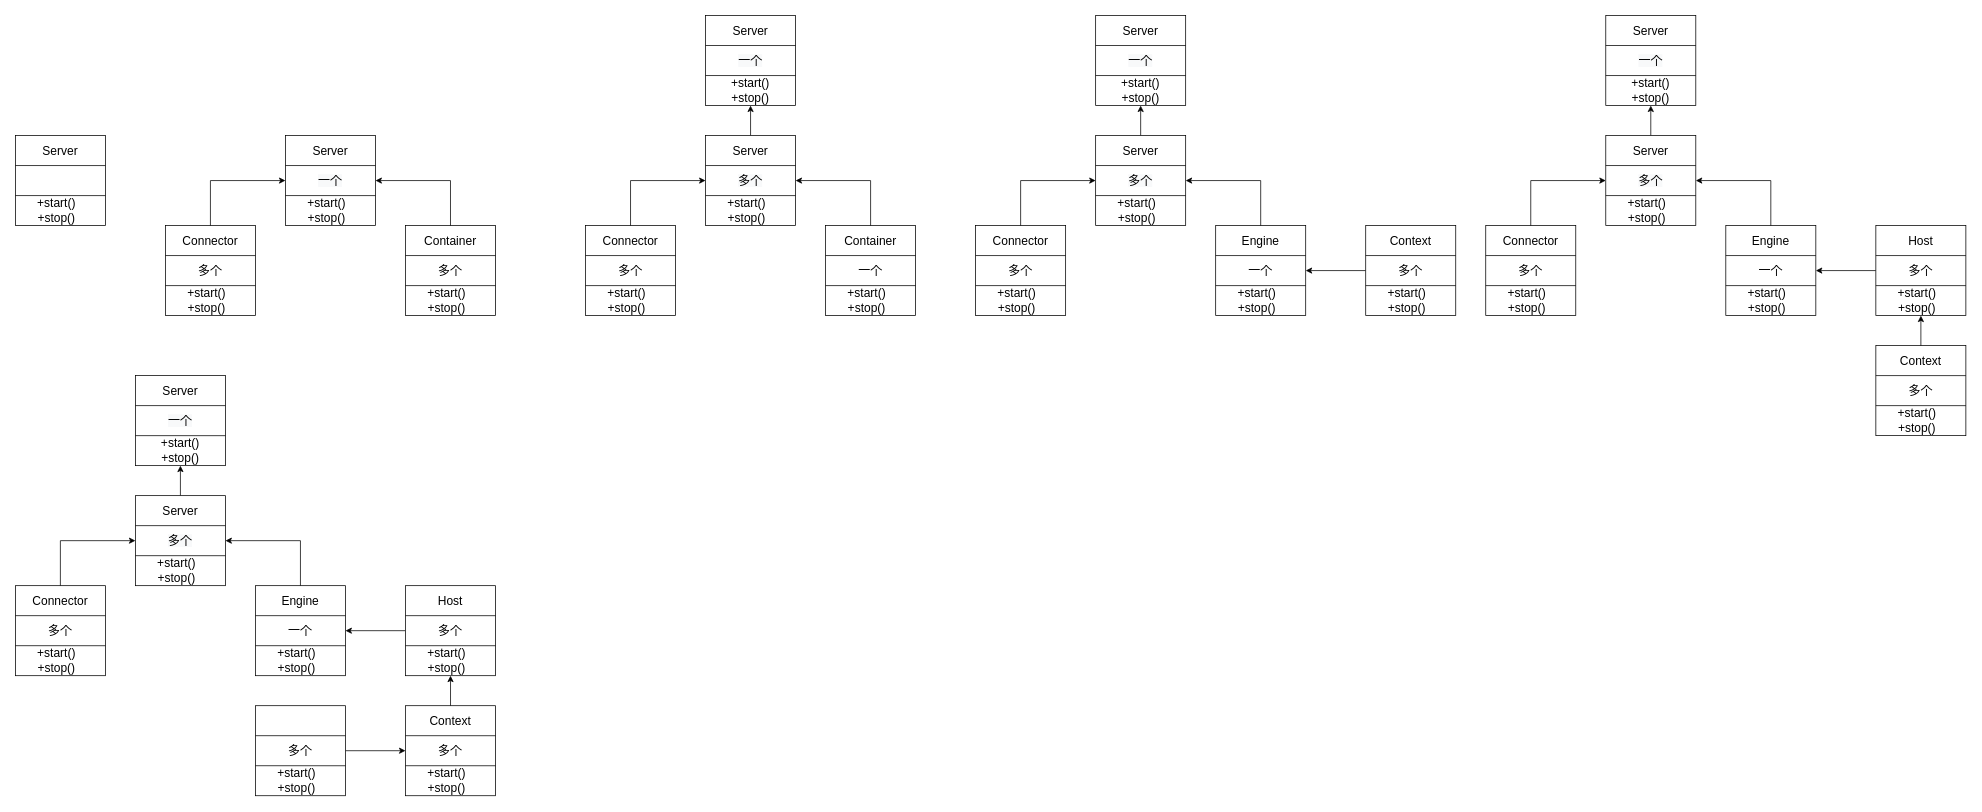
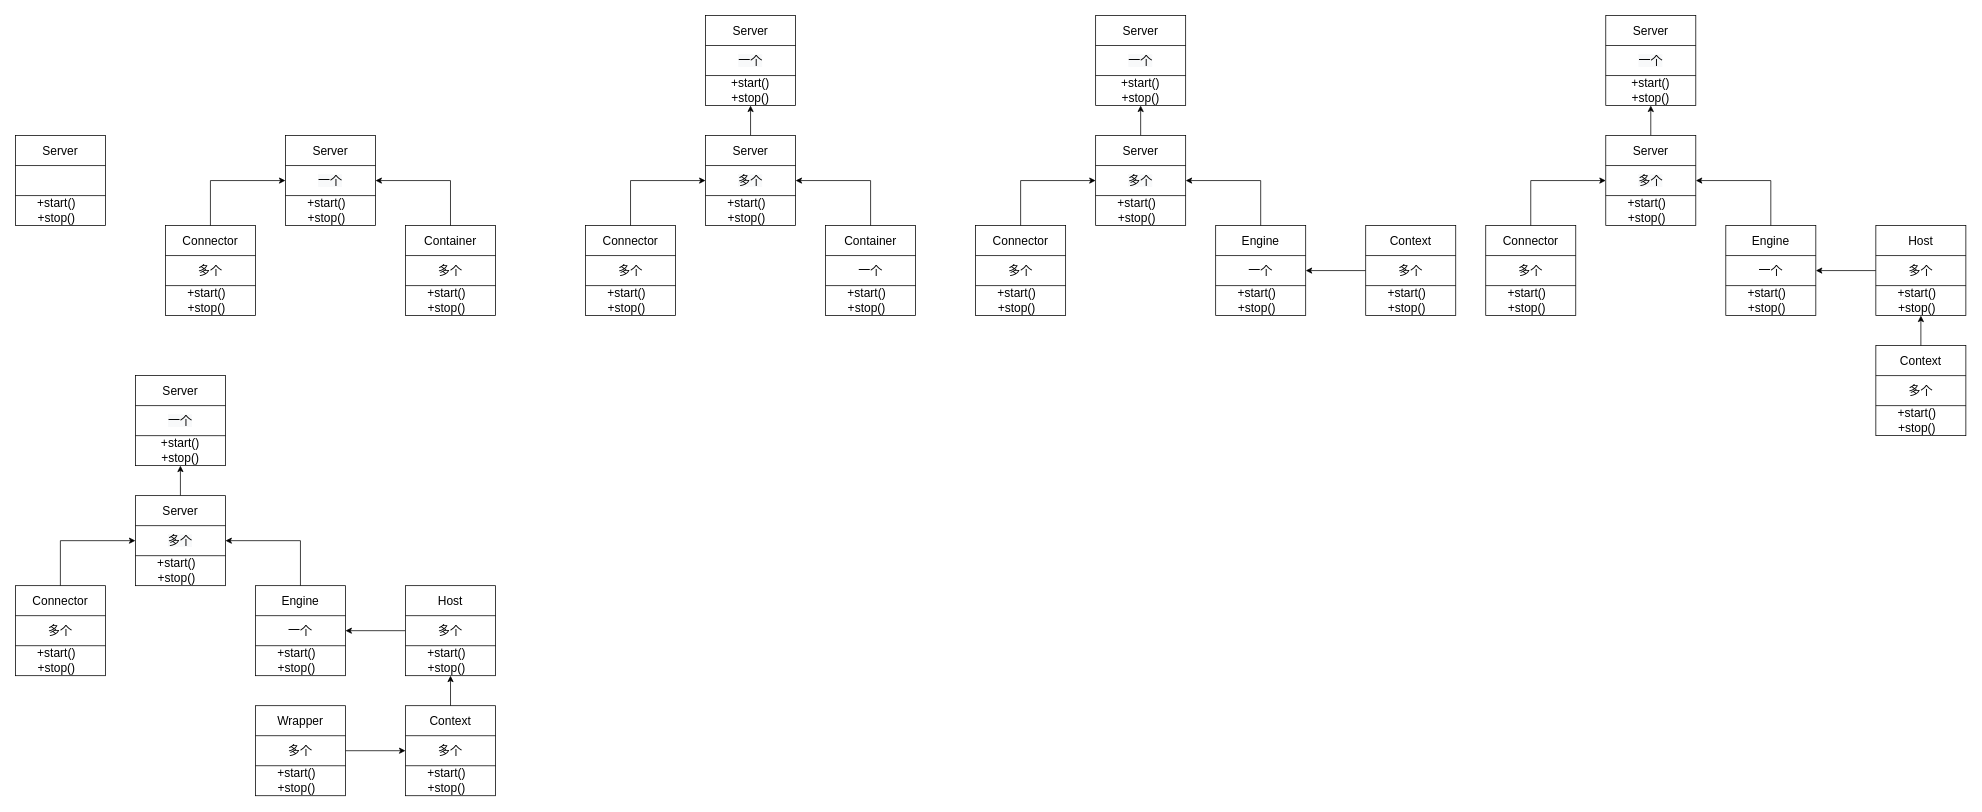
none -> (300, 720)
